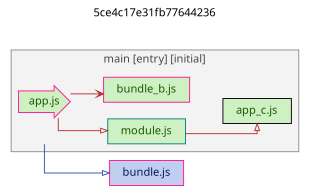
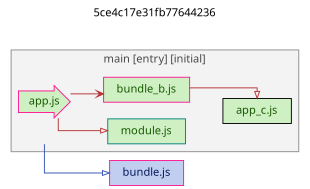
(223, 134) -> (225, 88)
